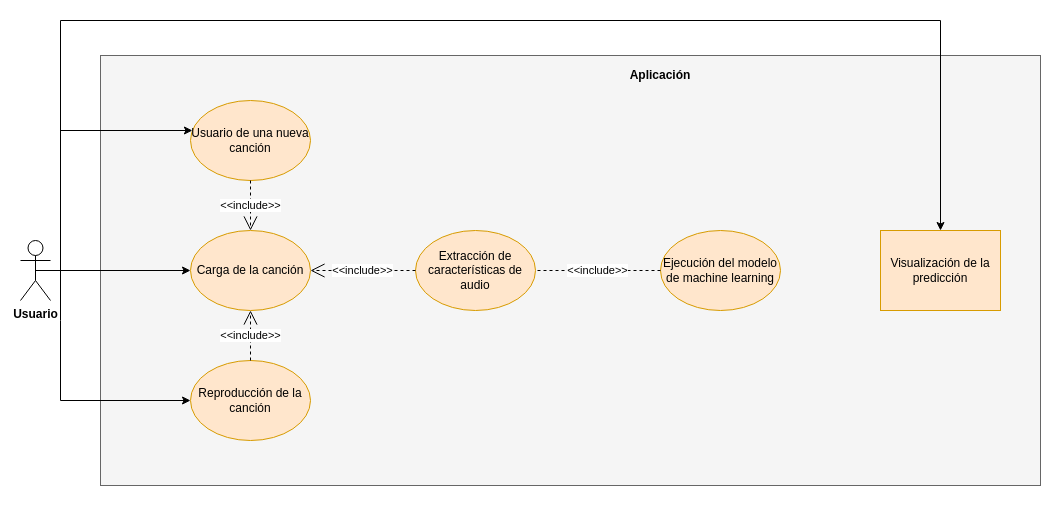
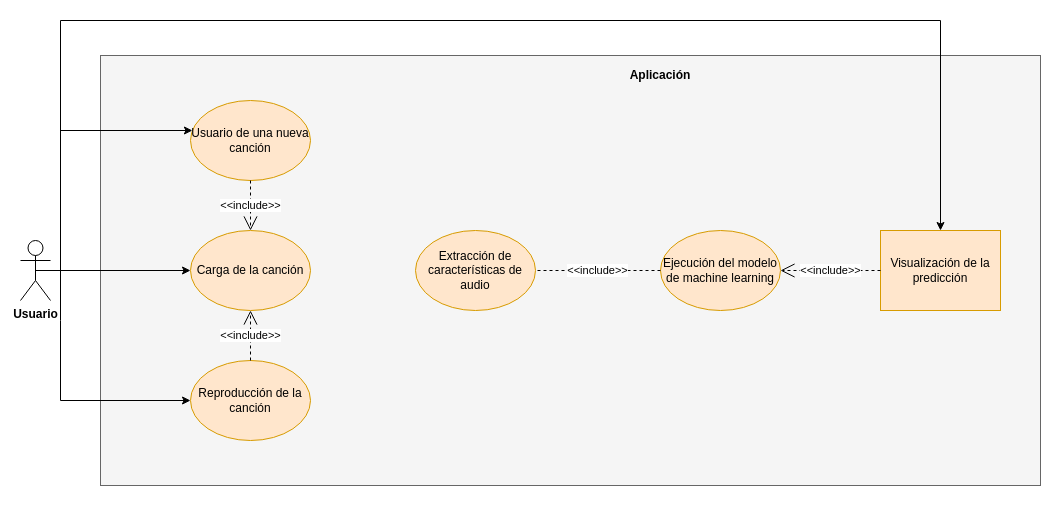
(364, 271) -> none
none -> (832, 271)
